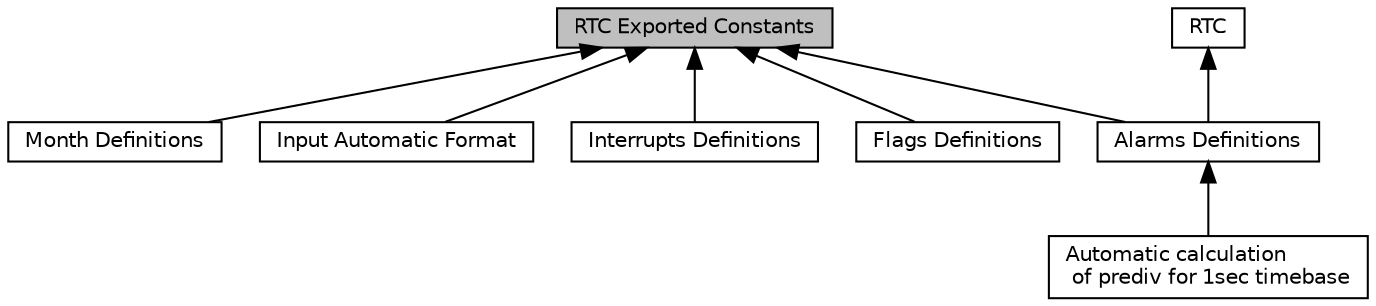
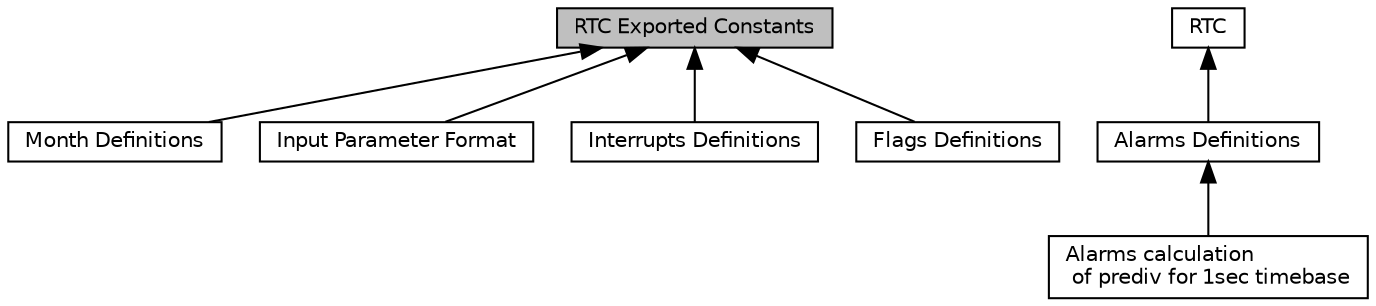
(961, 87) -> none
(397, 142) -> (397, 142)
(1208, 267) -> (1208, 267)
